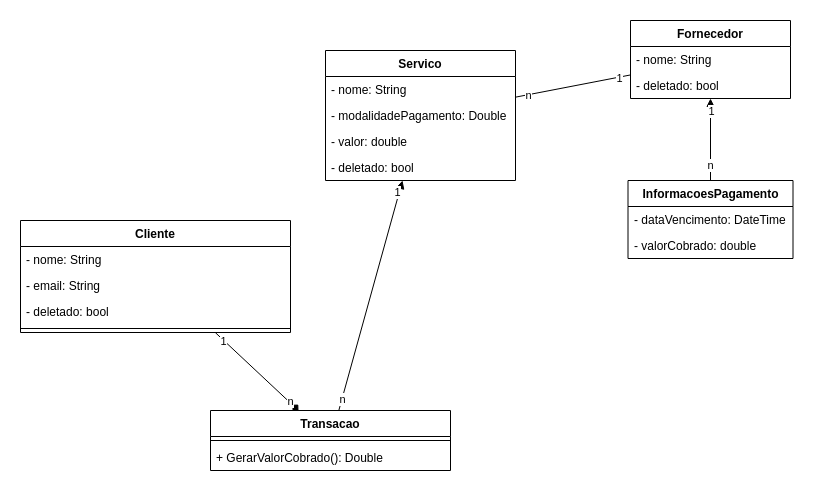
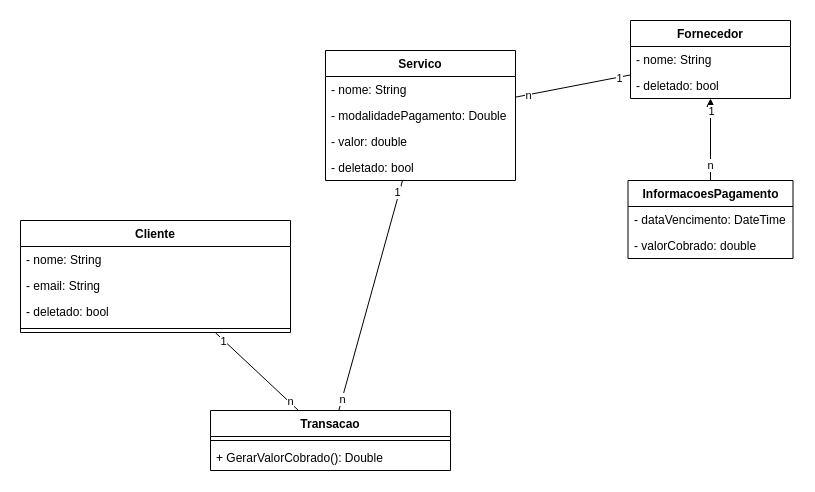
(400, 189) -> (401, 186)
(292, 405) -> (295, 407)
